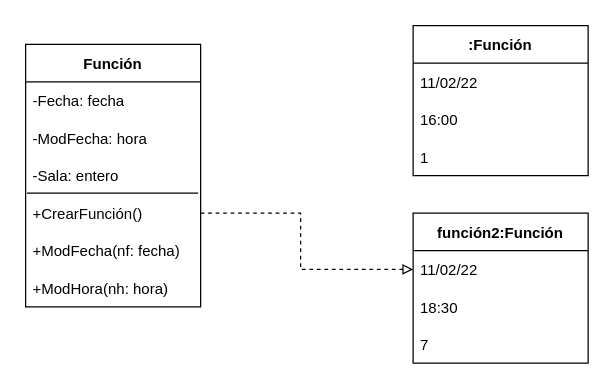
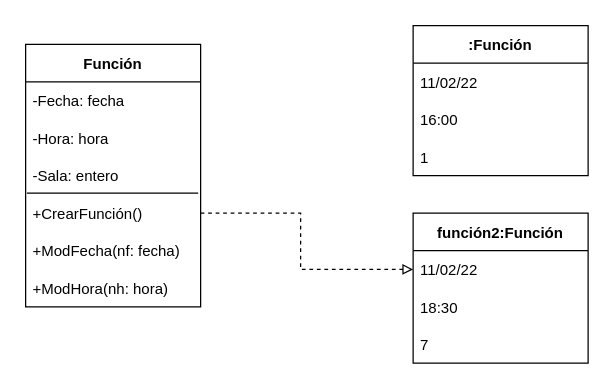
(92, 139) -> (75, 139)
